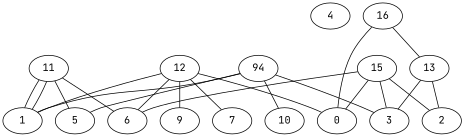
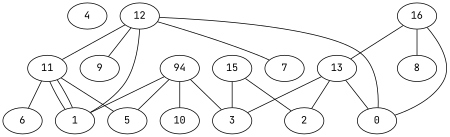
none -> (417, 68)
(238, 90) -> none
(357, 95) -> (357, 95)
(147, 101) -> (94, 42)
